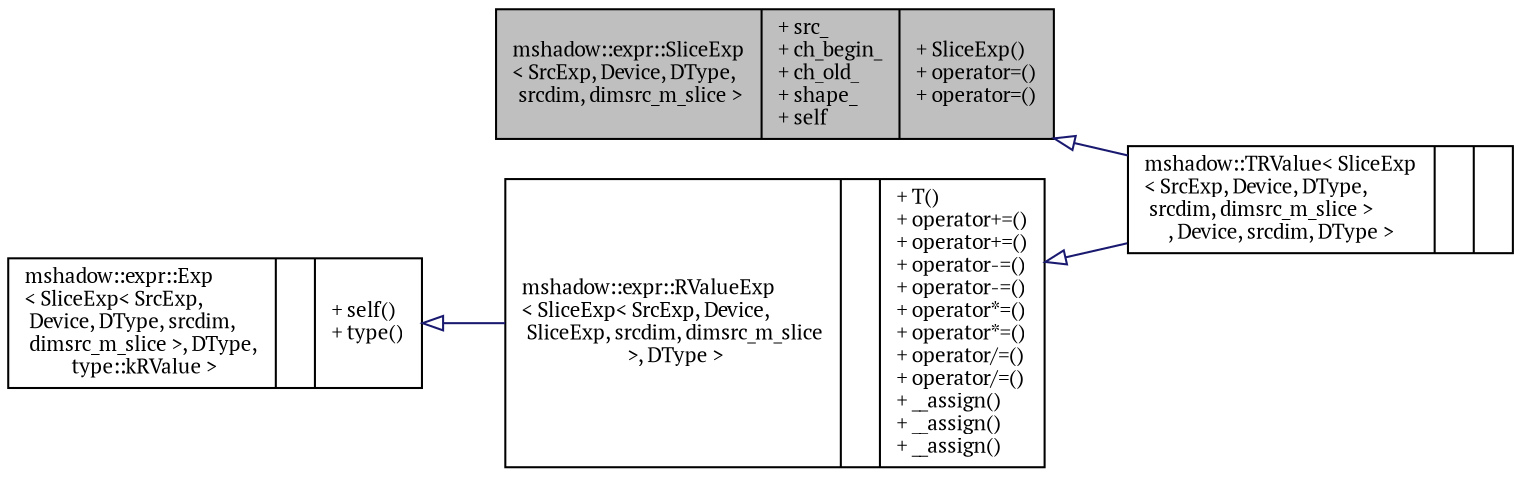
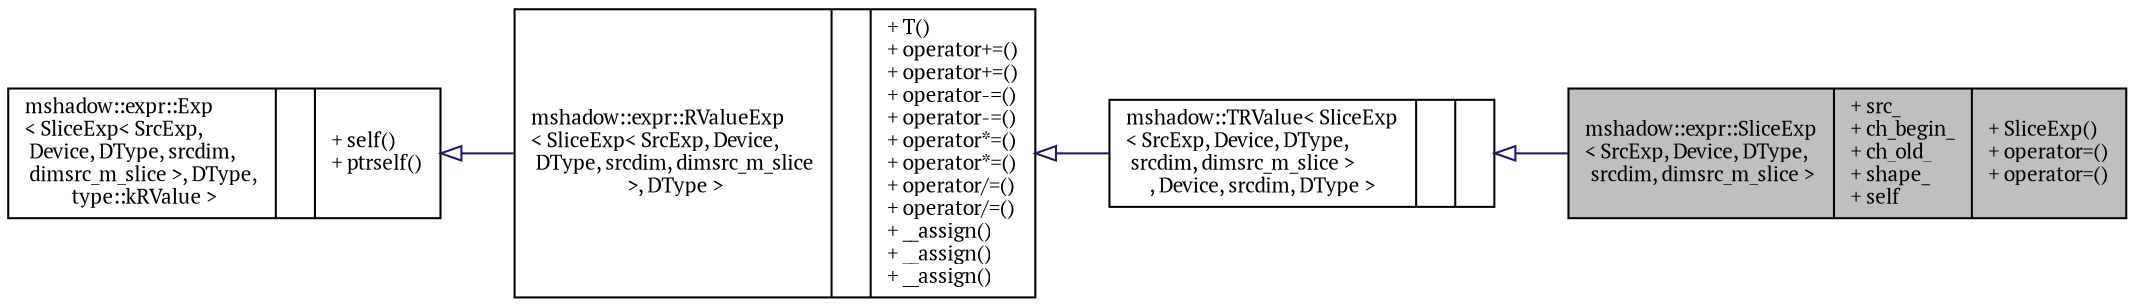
(1101, 149) -> (1542, 153)
(368, 333) -> (378, 164)
(673, 333) -> (673, 164)
